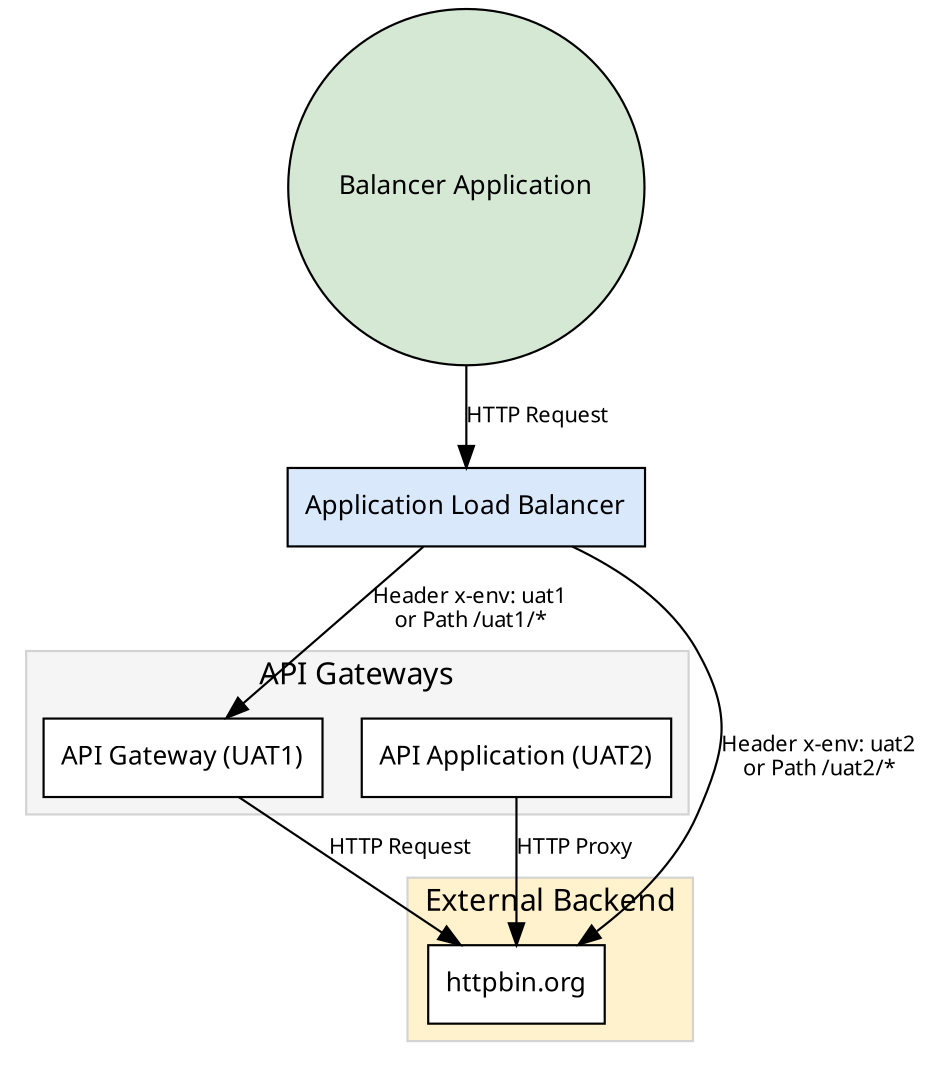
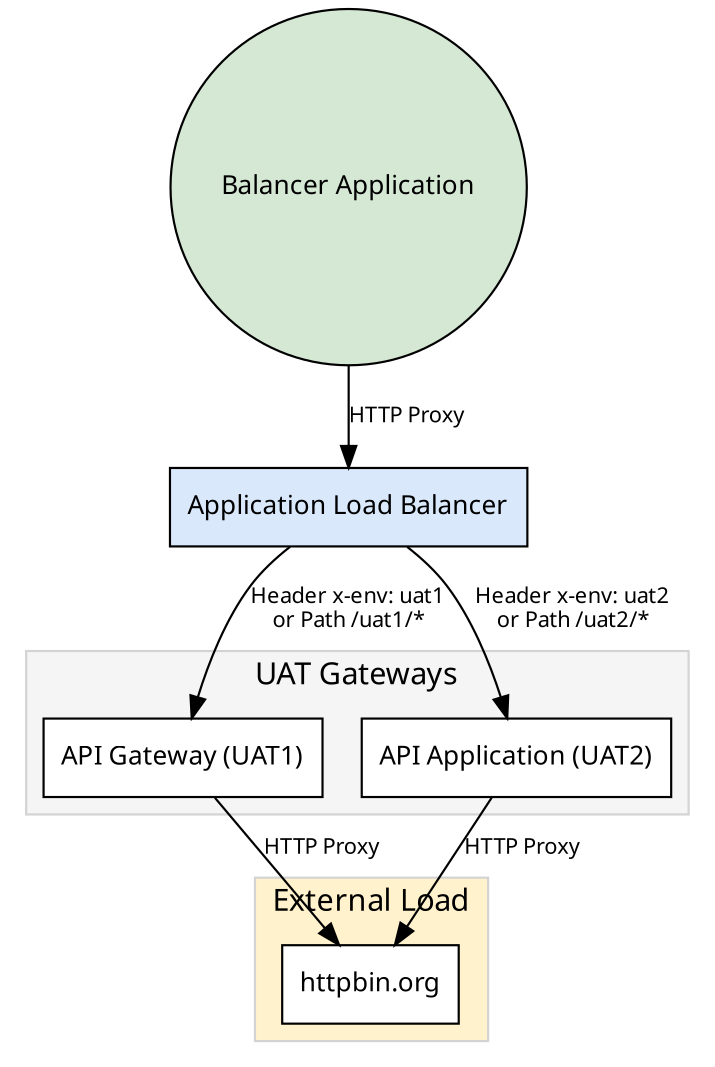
(538, 417) -> (408, 417)
(357, 676) -> (357, 676)
(721, 728) -> (465, 614)
(401, 848) -> (323, 848)
(550, 903) -> (372, 903)
